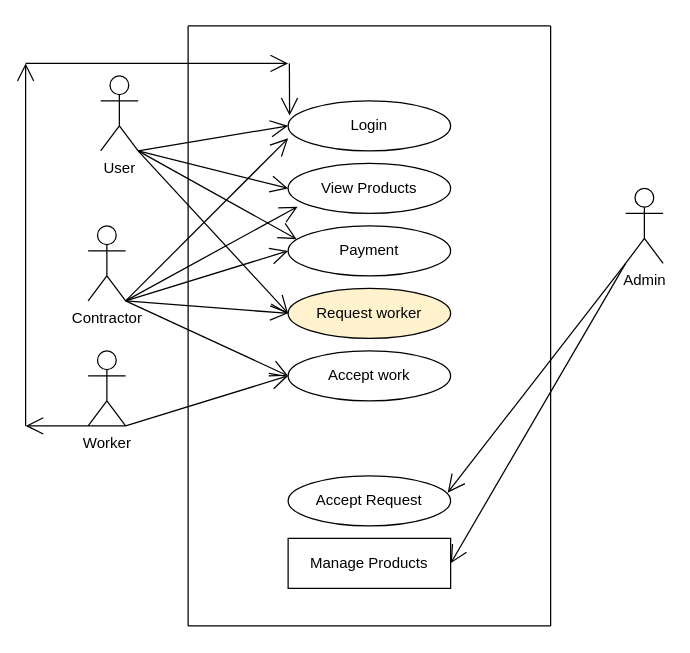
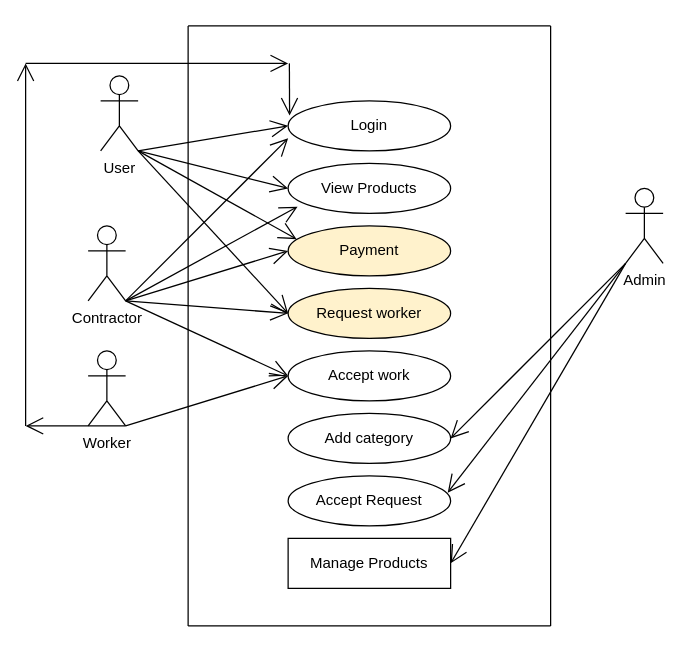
(369, 251) -> (369, 251)
none -> (533, 355)
none -> (369, 438)
